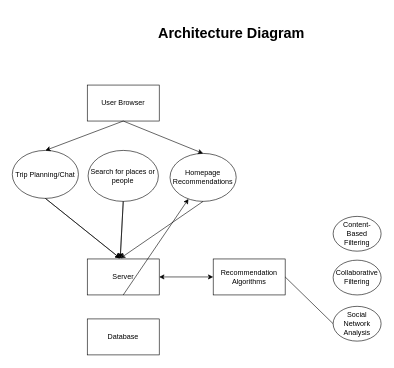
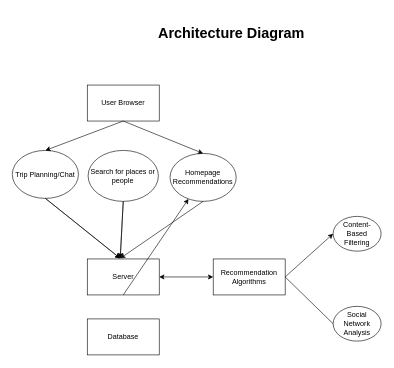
none -> (312, 253)
(357, 278) -> none
